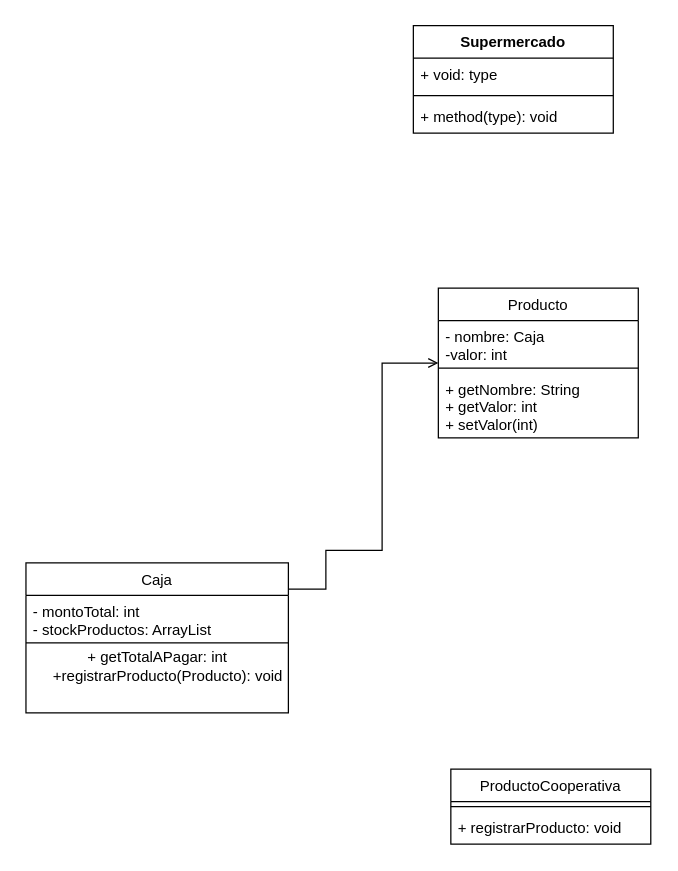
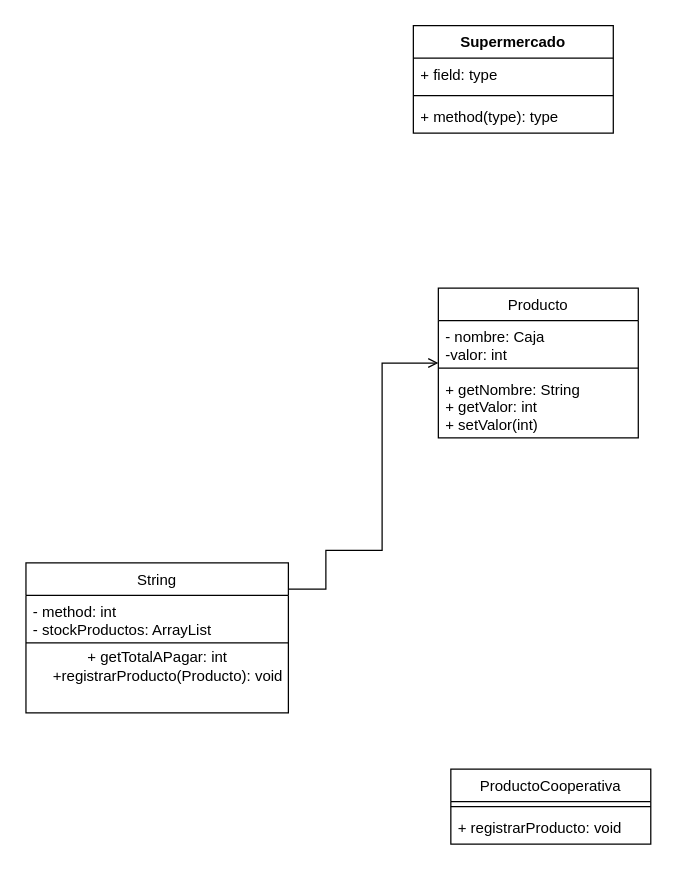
(463, 75) -> (465, 75)
(496, 118) -> (498, 118)
(156, 580) -> (156, 580)
(94, 613) -> (79, 613)
